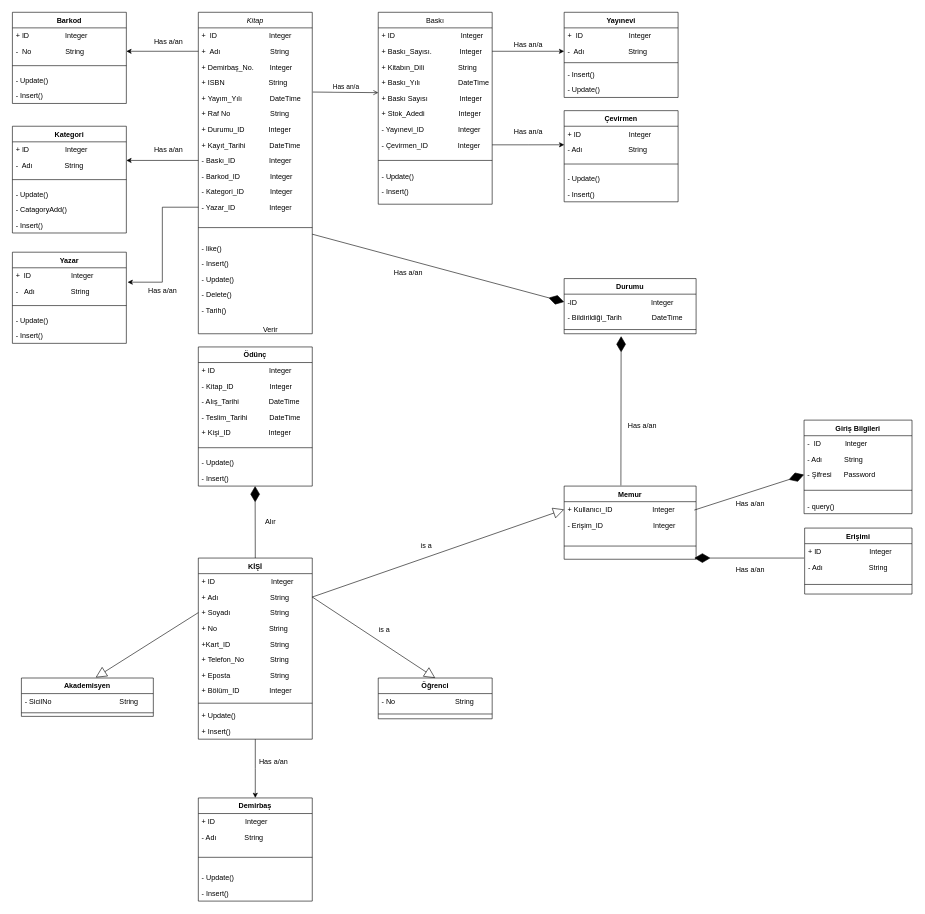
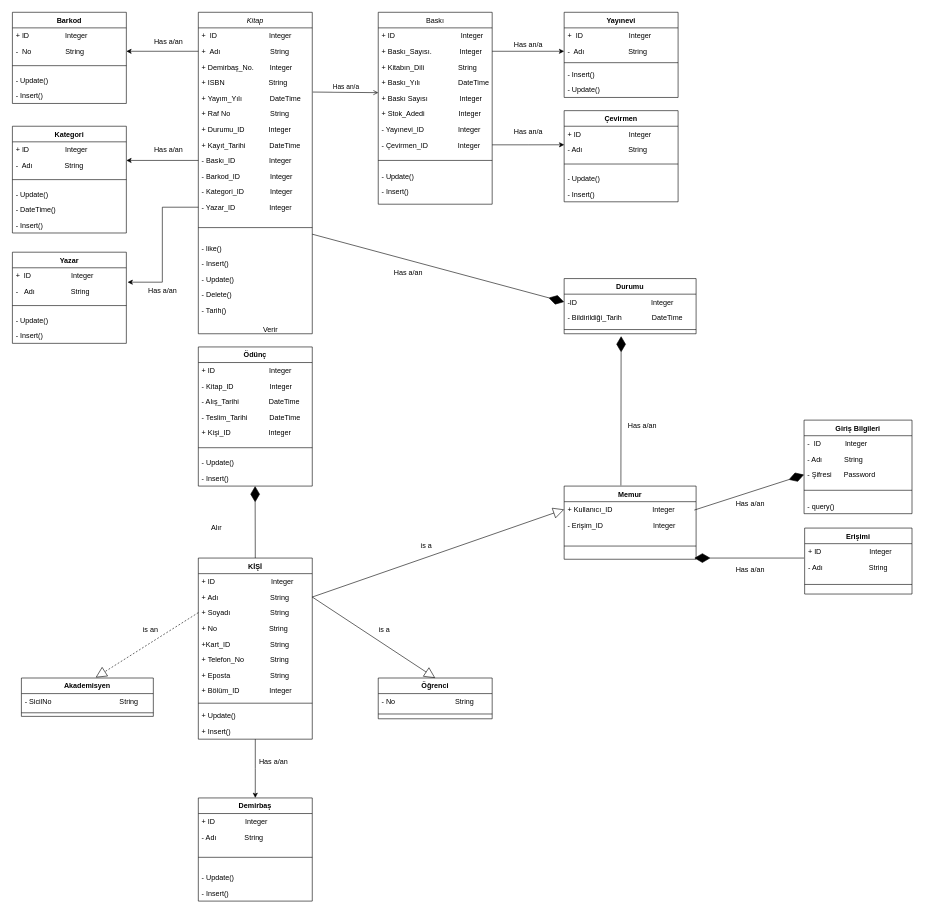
(45, 210) -> (38, 210)
(270, 522) -> (216, 528)
none -> (150, 630)
(151, 643) -> (151, 643)
